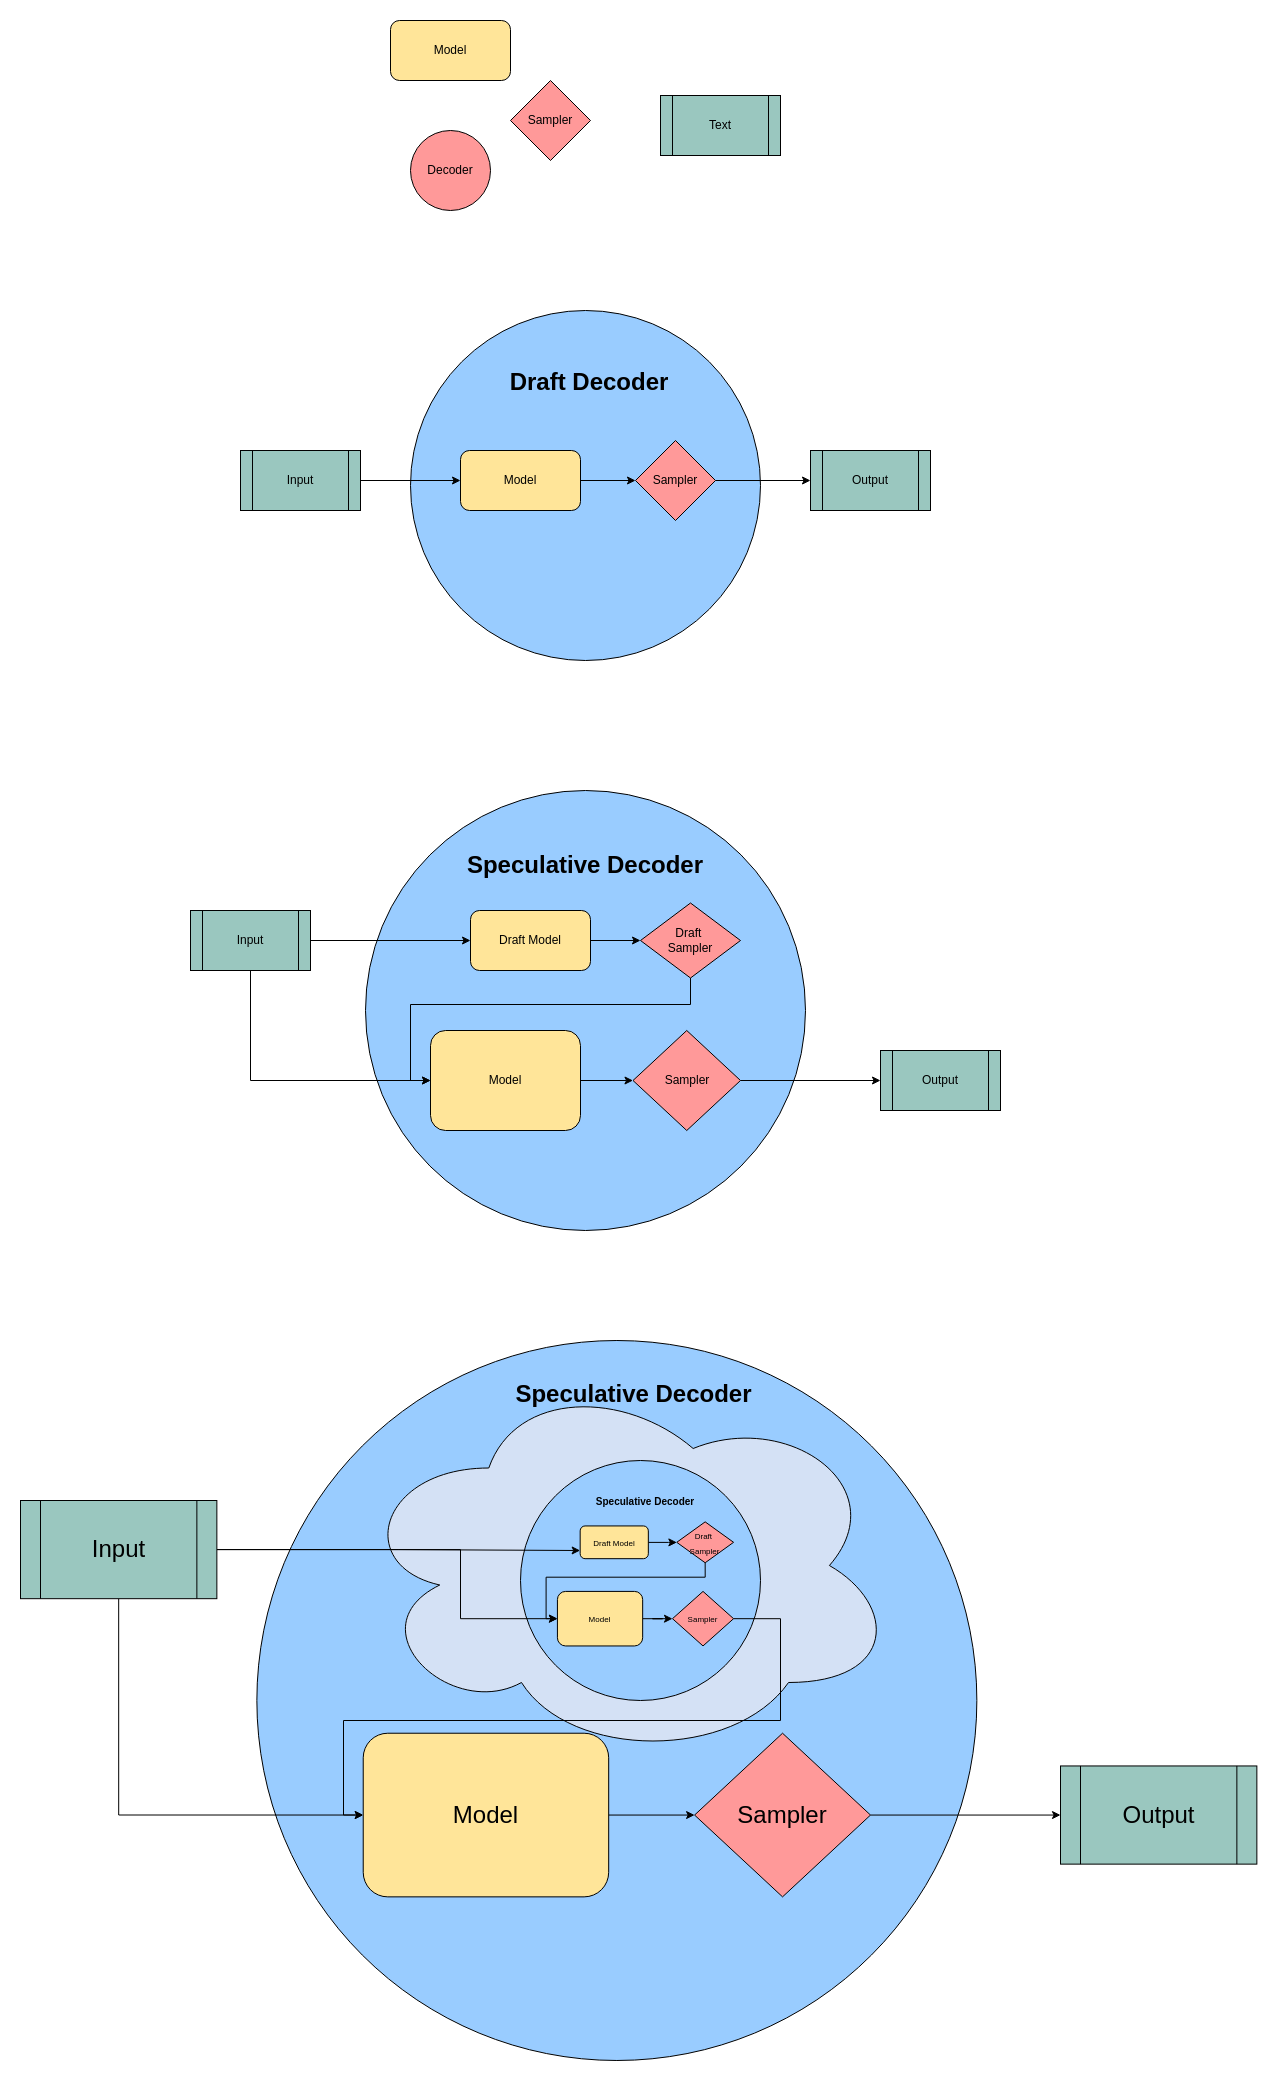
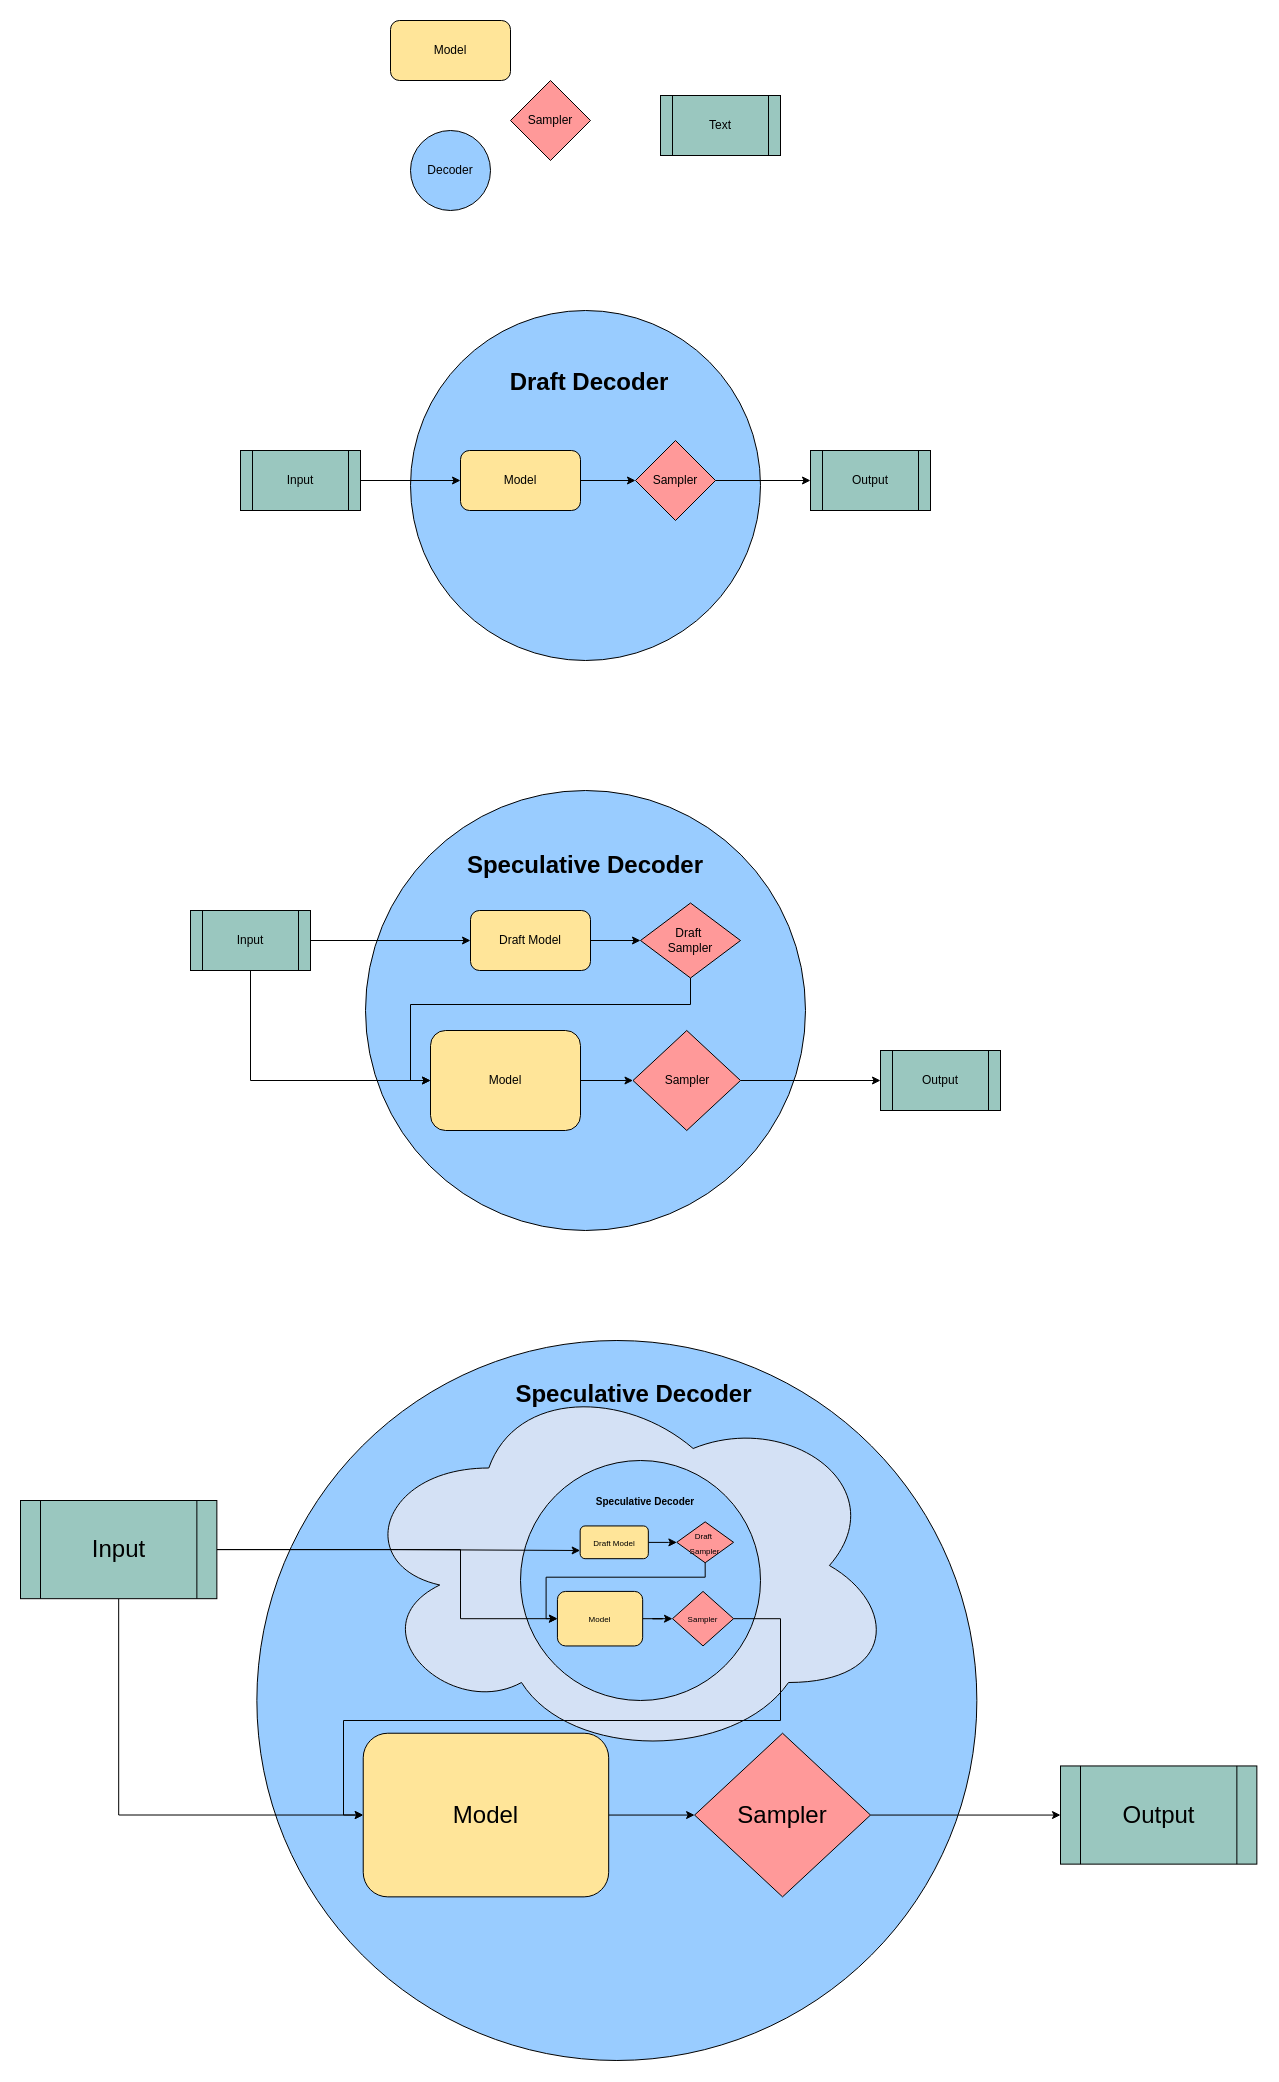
(451, 171) -> (451, 171)
